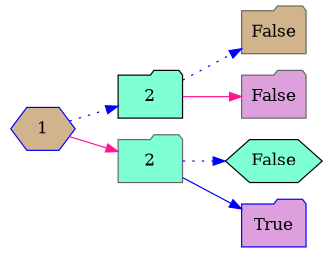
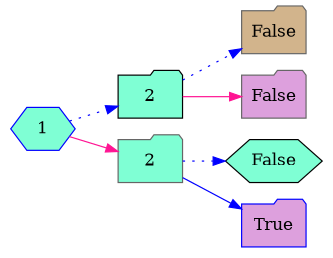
(43, 129) -> (43, 129)
